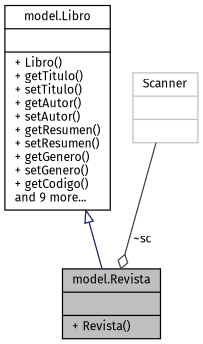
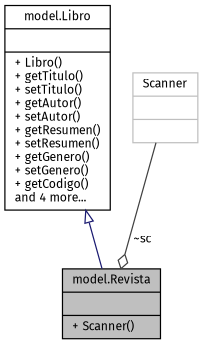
(51, 198) -> (51, 198)
(102, 326) -> (104, 326)
